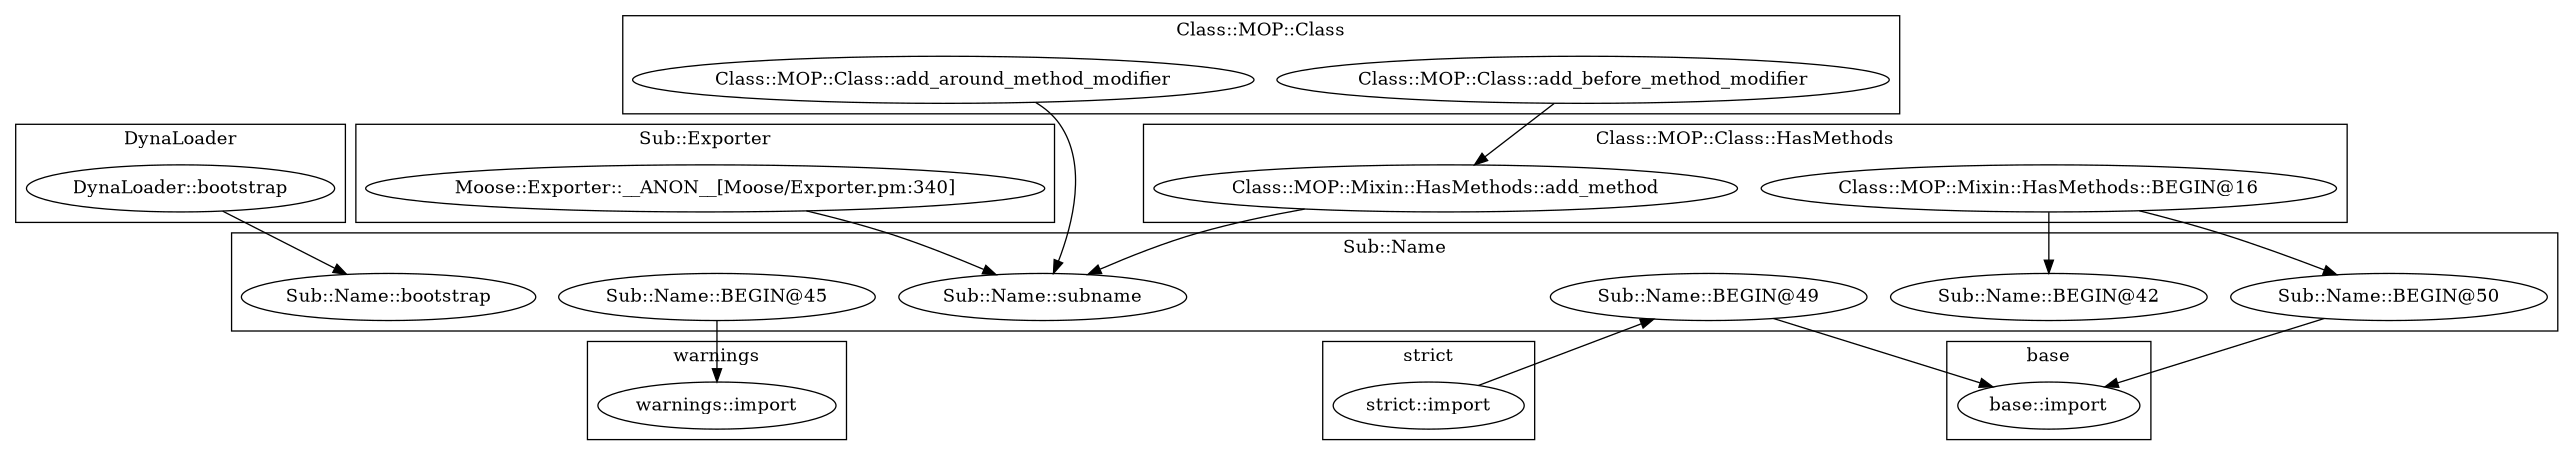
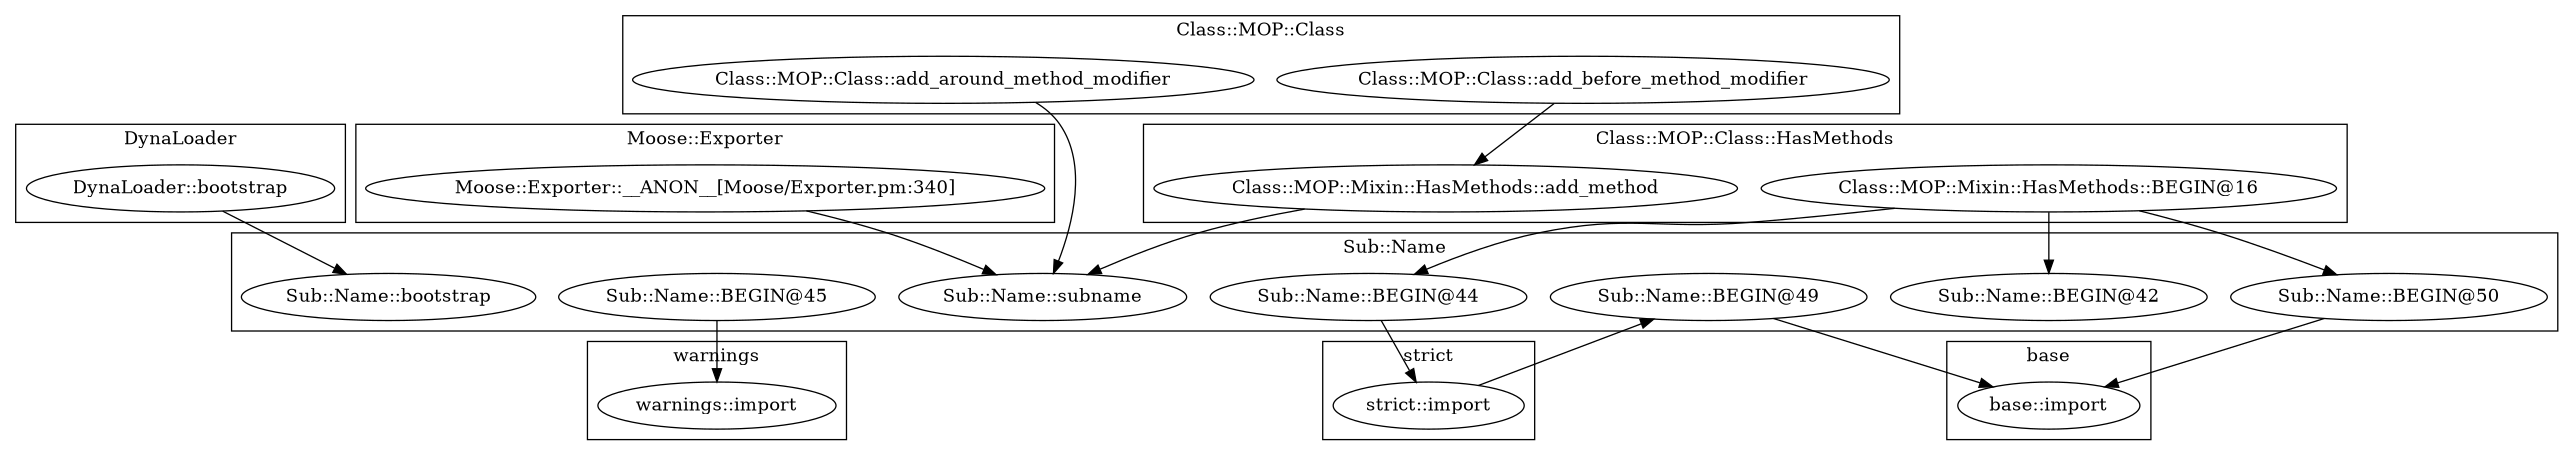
(705, 139) -> (705, 139)
none -> (1369, 297)
